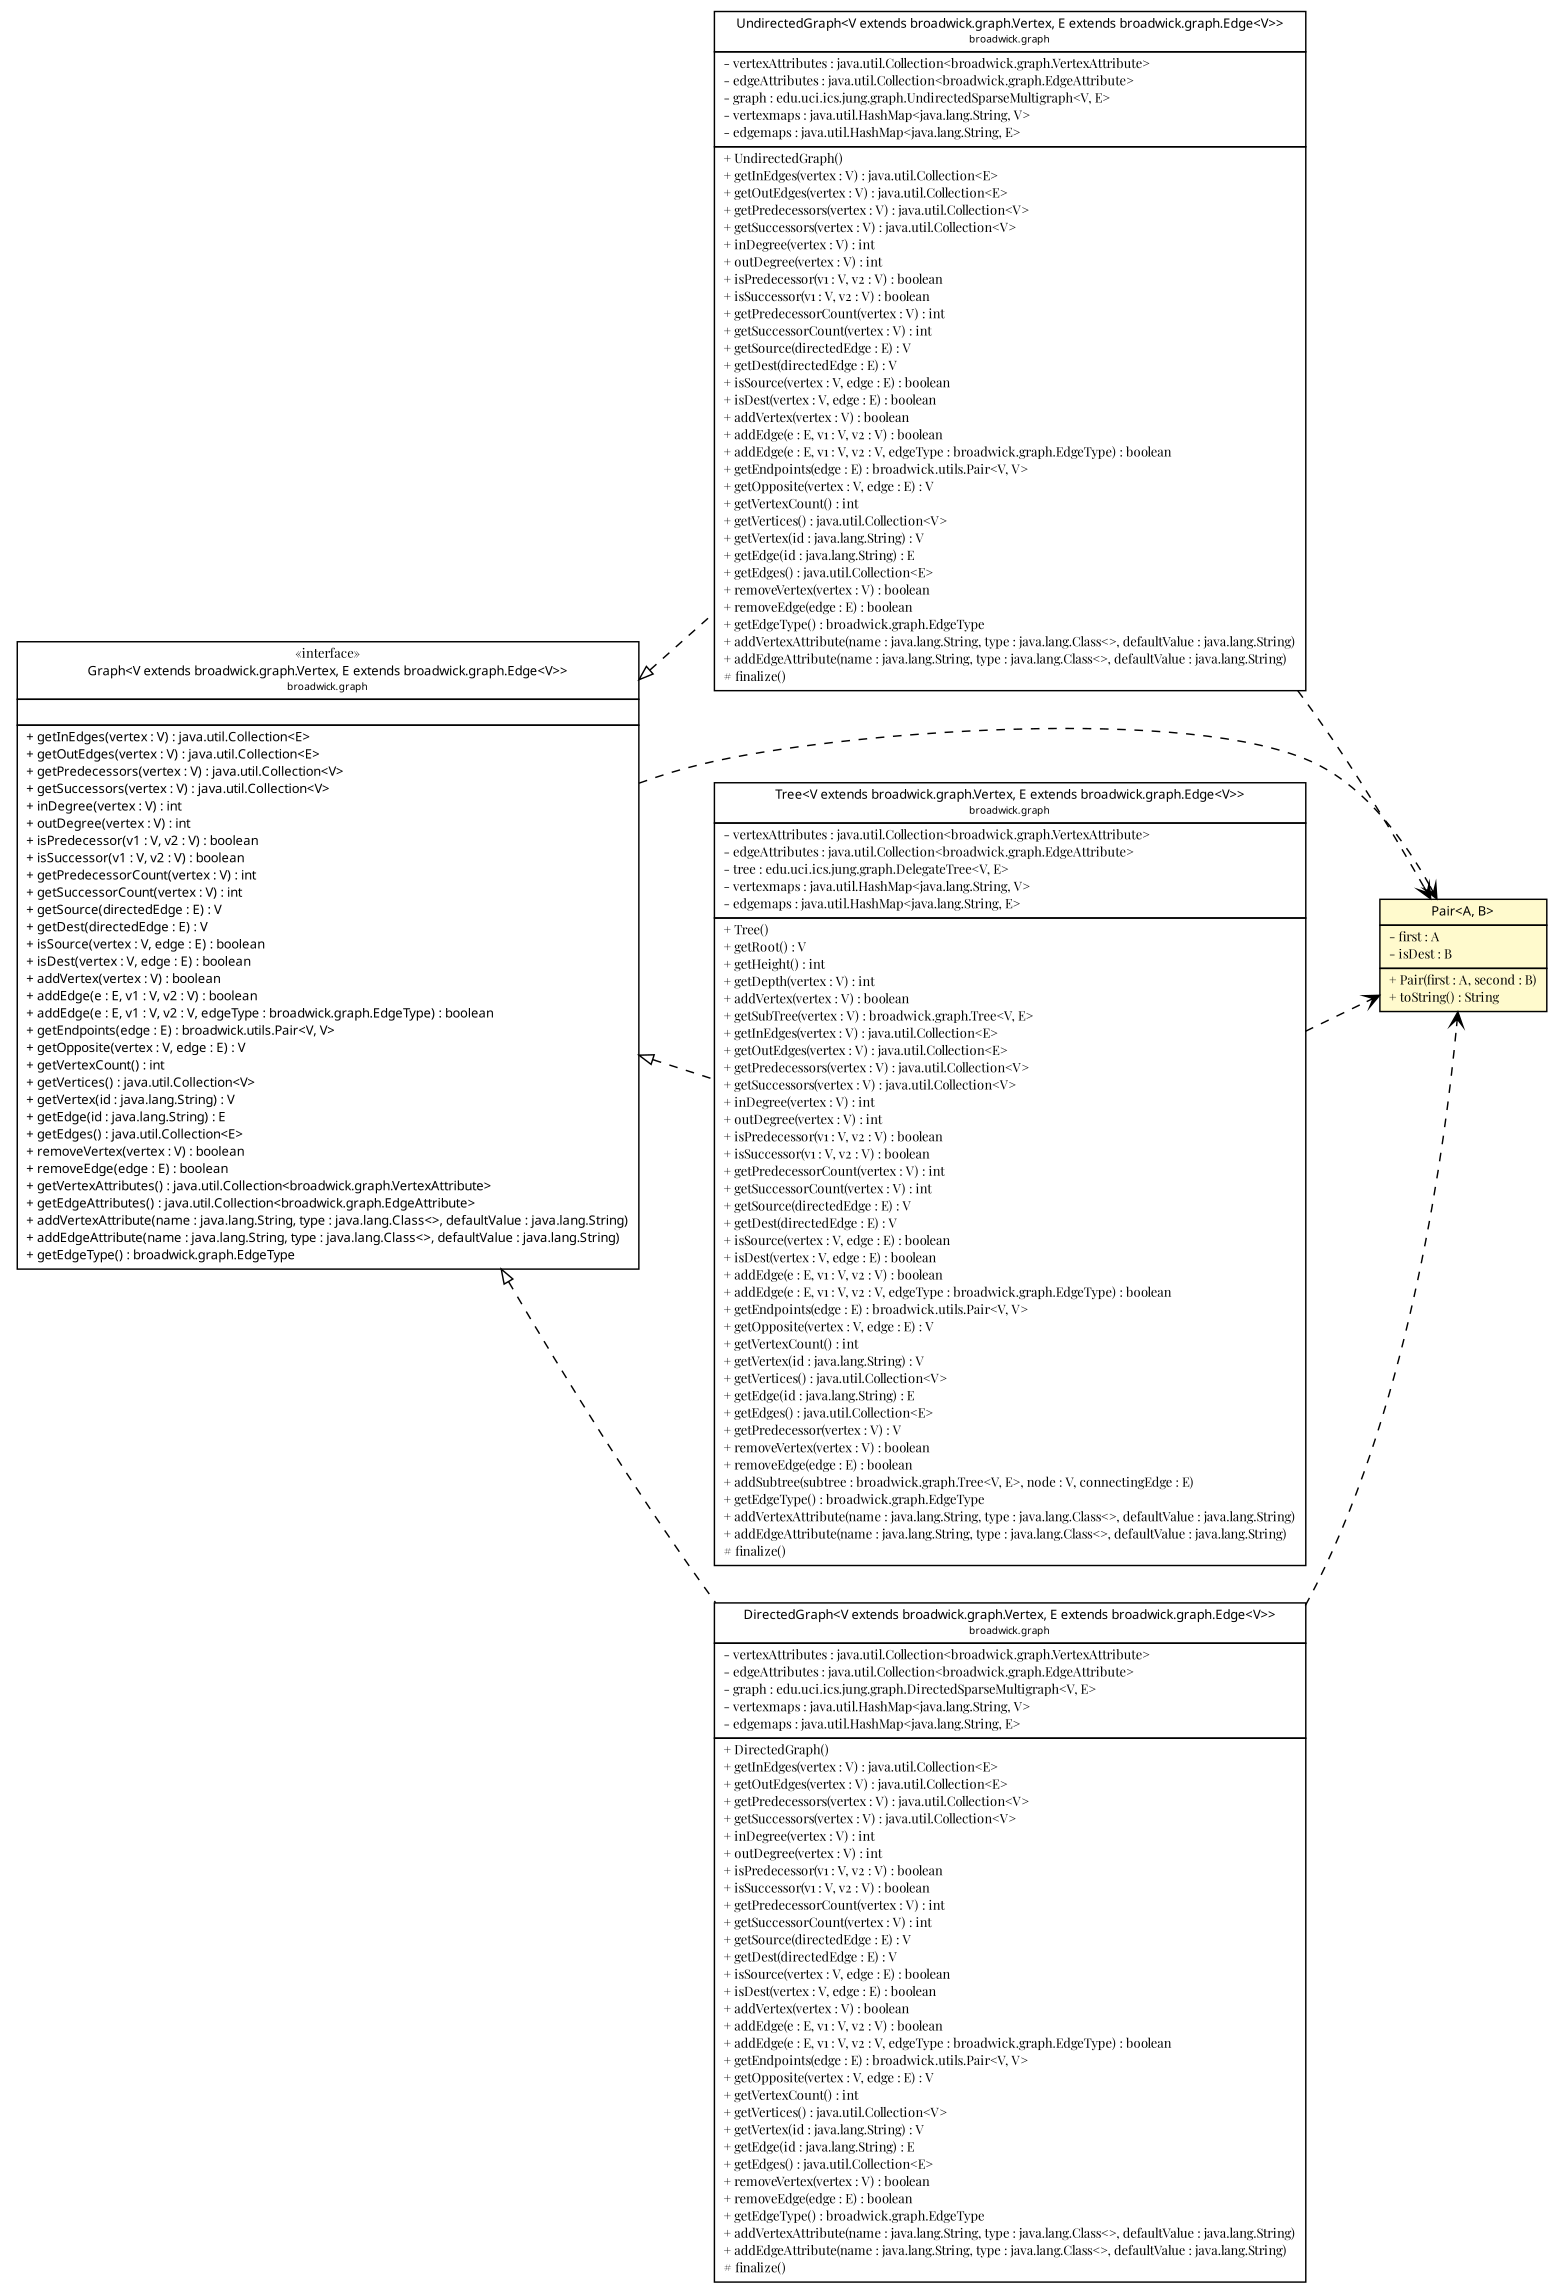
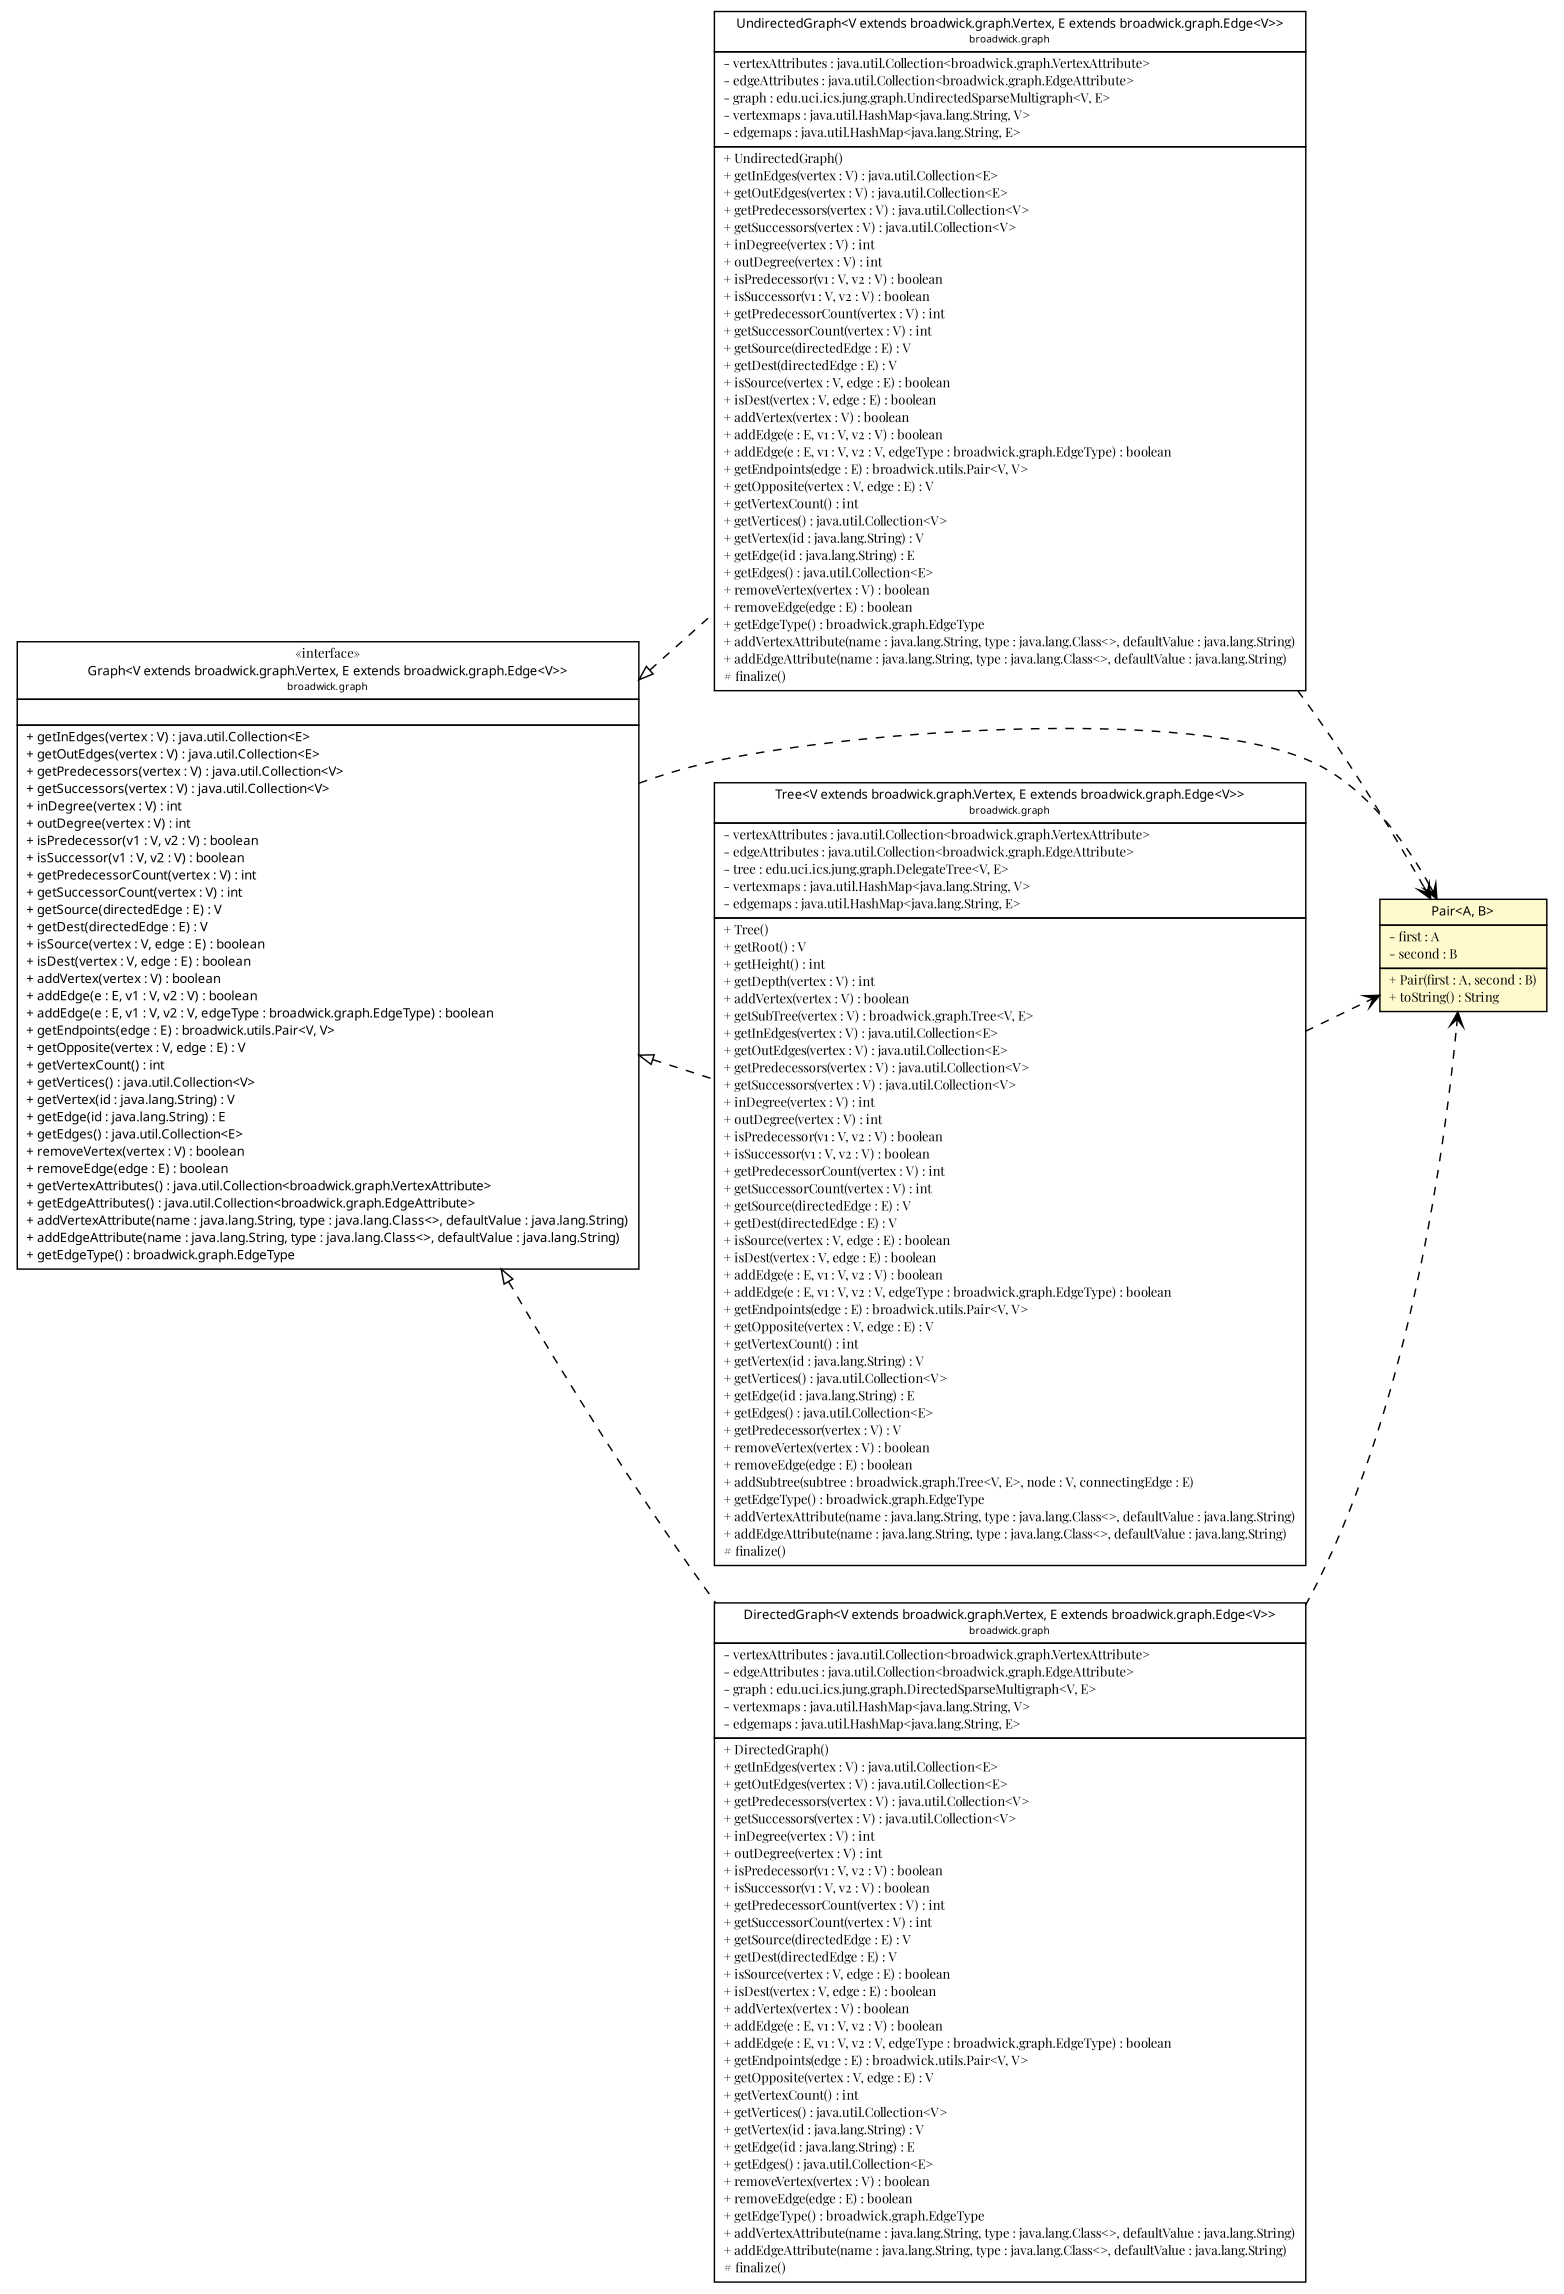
(1421, 955) -> (1423, 955)
